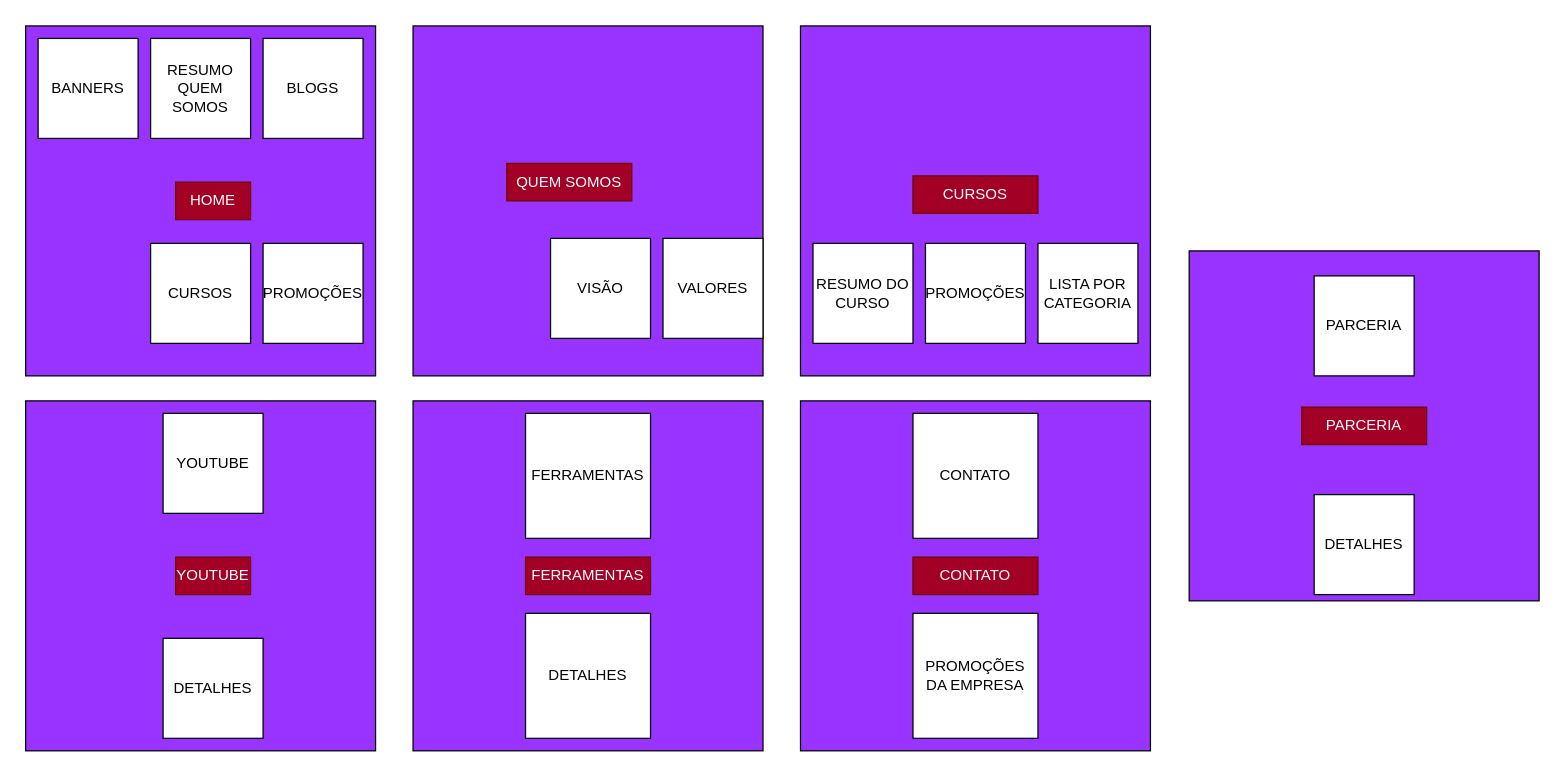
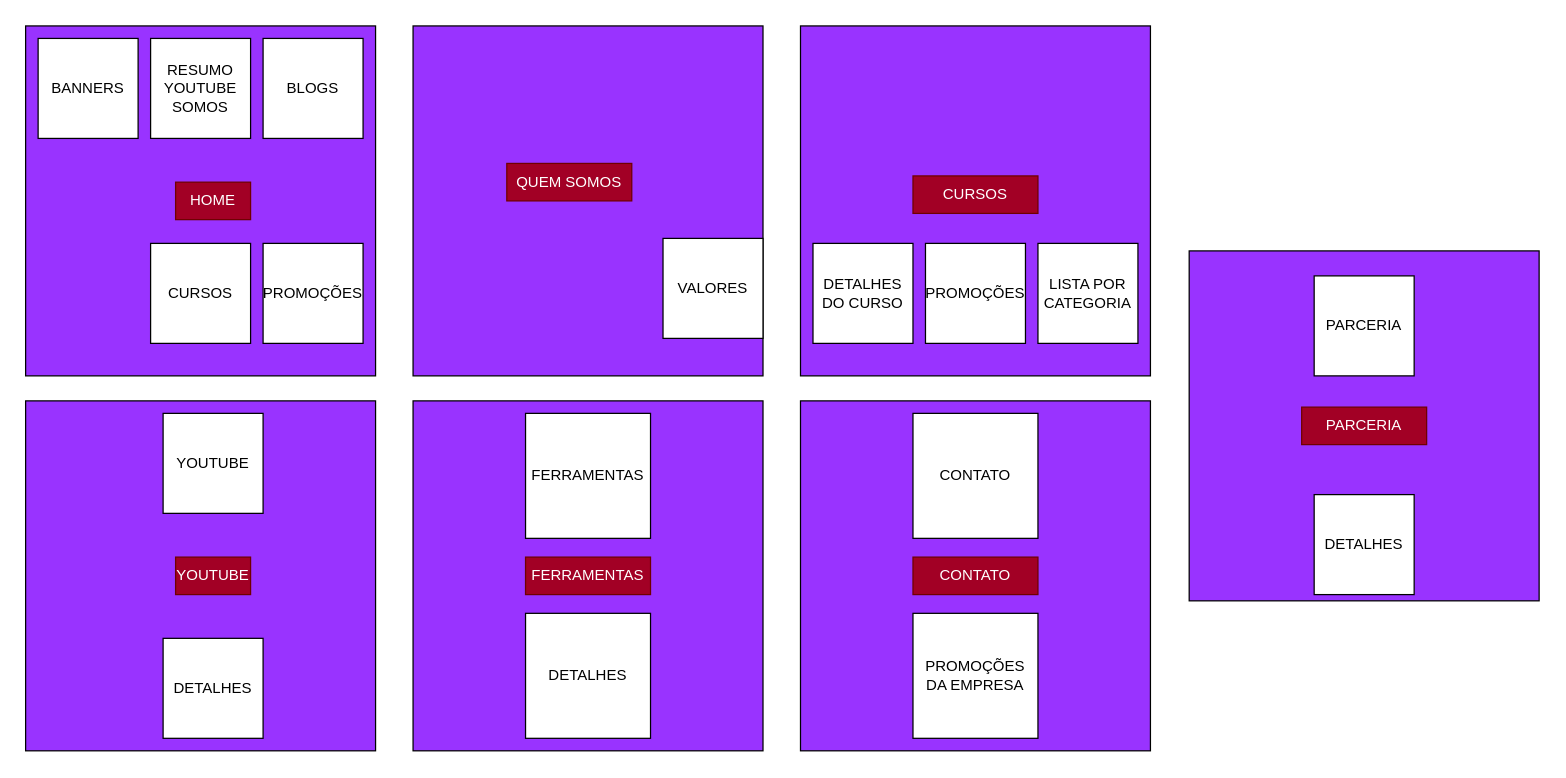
(201, 88) -> (201, 88)
(601, 288) -> none
(863, 293) -> (863, 293)
